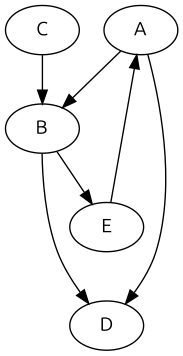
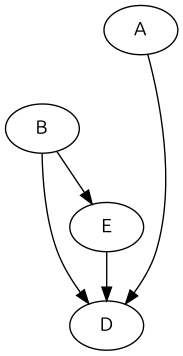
(42, 30) -> none
(97, 74) -> none
(123, 136) -> (107, 270)
